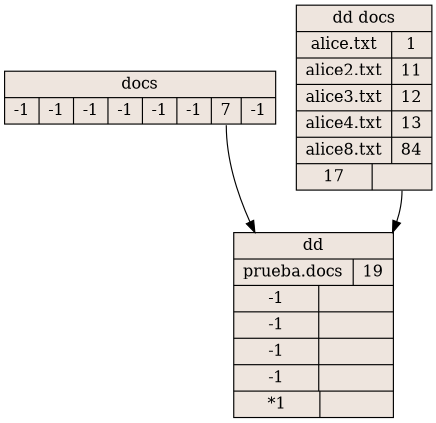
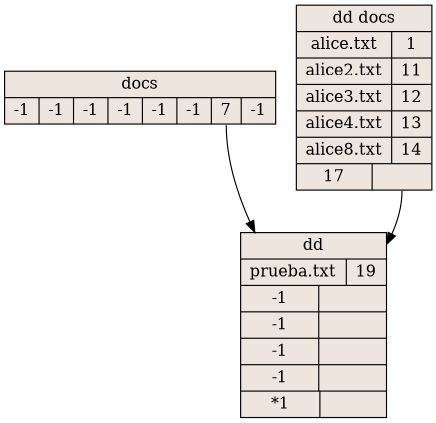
(412, 150) -> (412, 150)
(293, 272) -> (293, 272)
